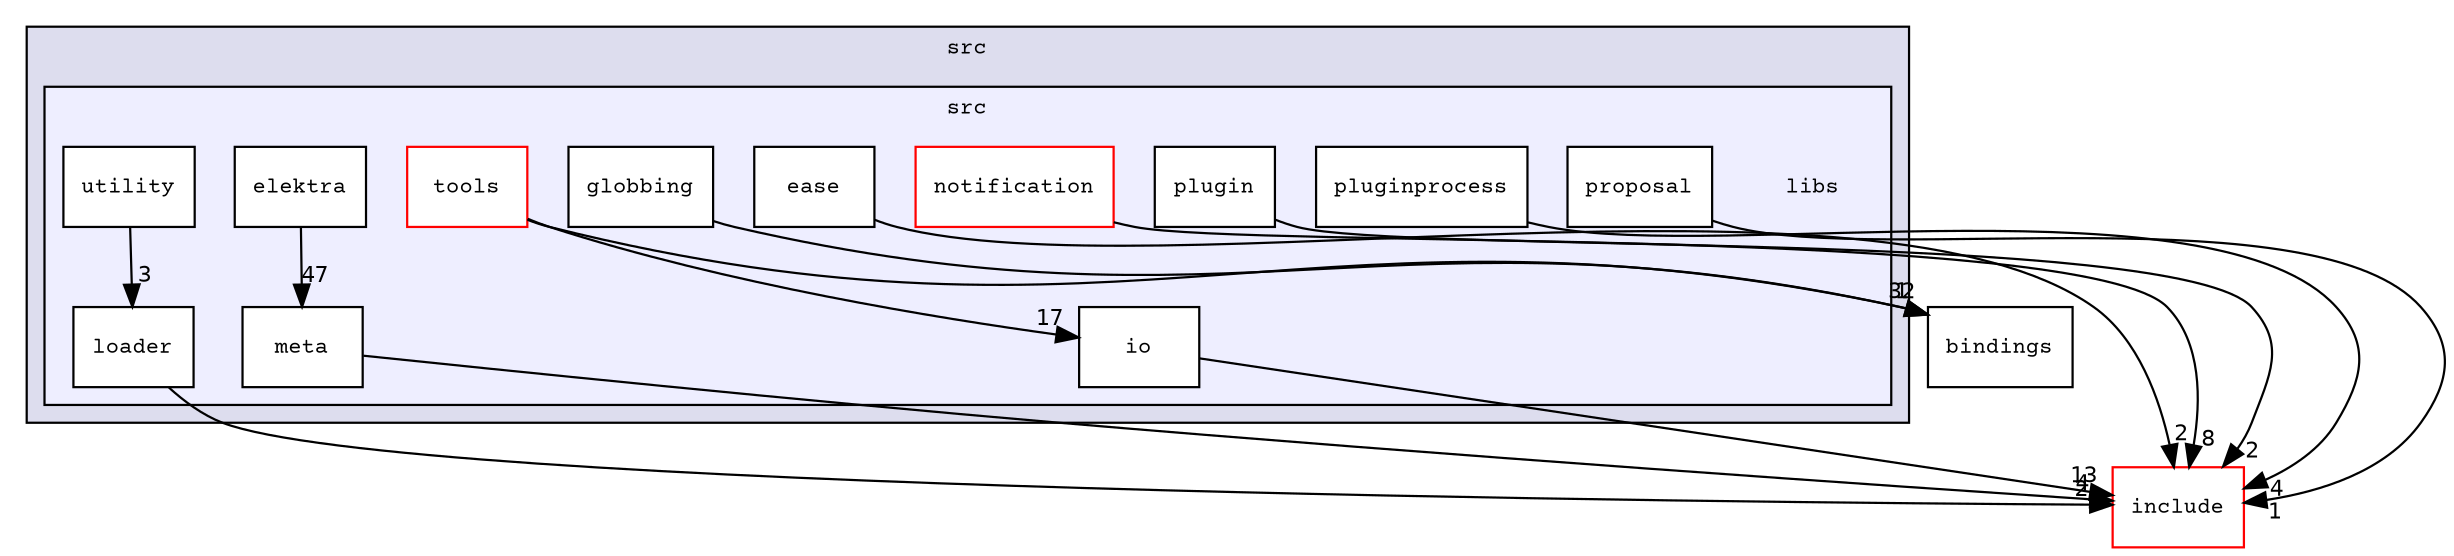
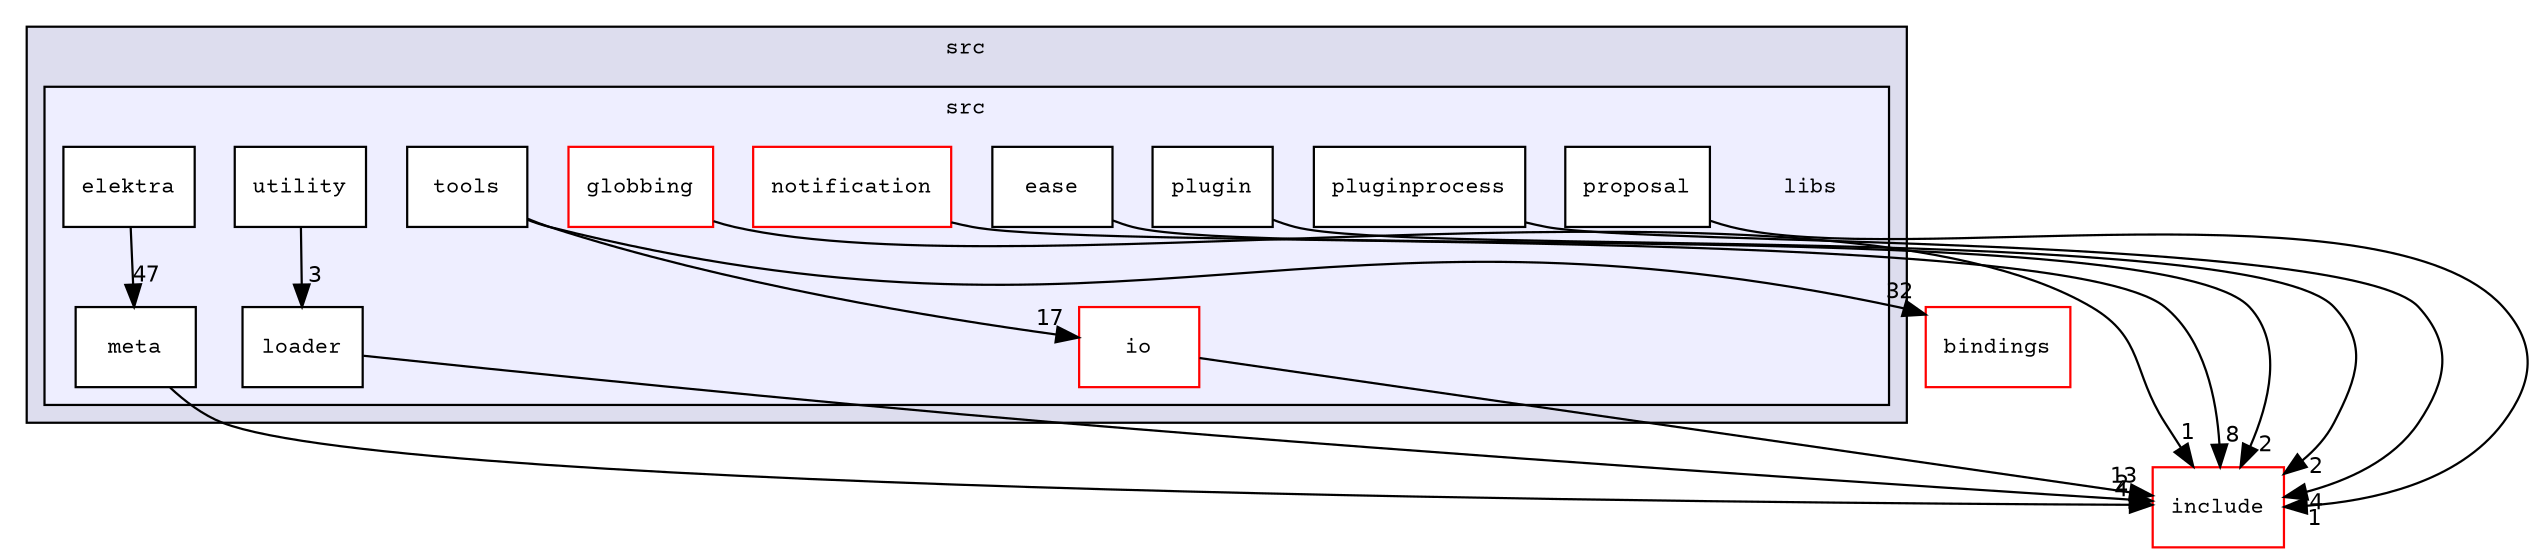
(467, 187) -> (467, 187)
(641, 187) -> (641, 187)
(1009, 269) -> (1491, 234)
(1139, 347) -> (1139, 347)
(2000, 347) -> (1998, 347)
